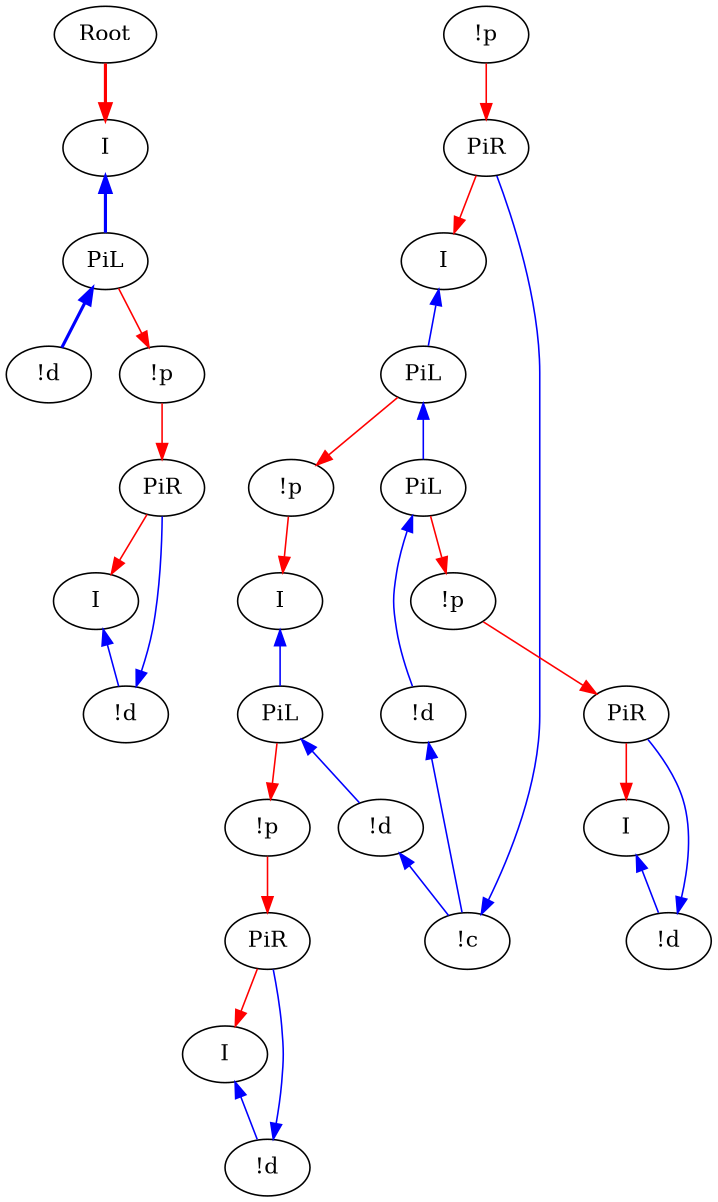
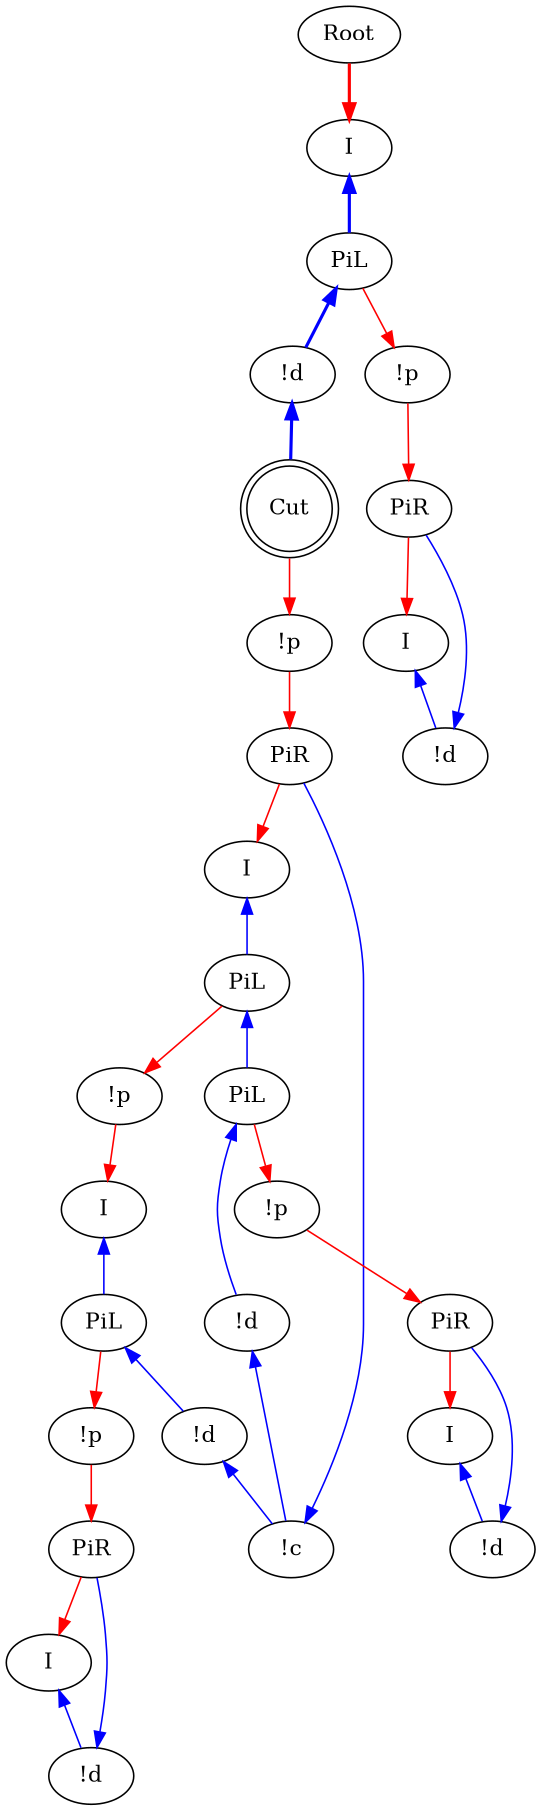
none -> (290, 509)
